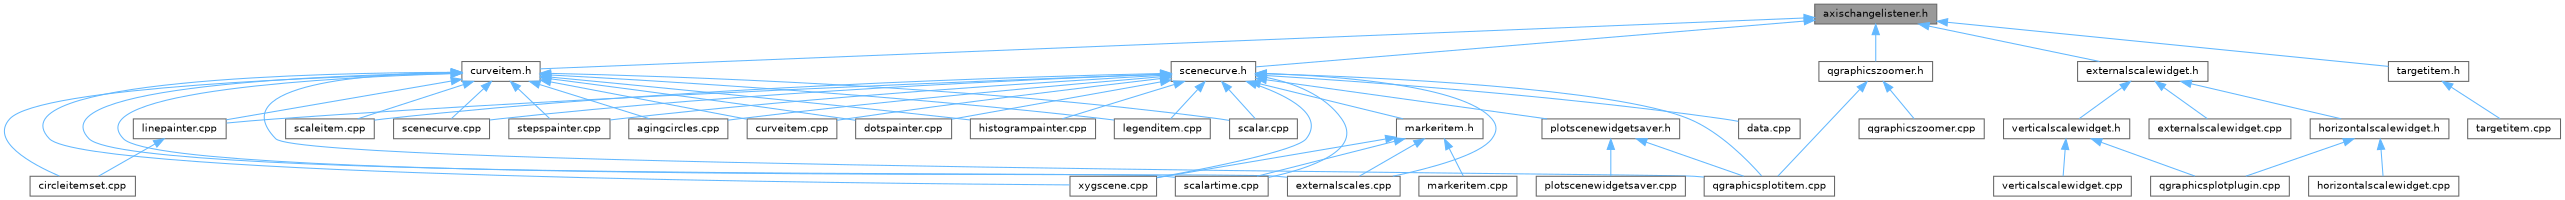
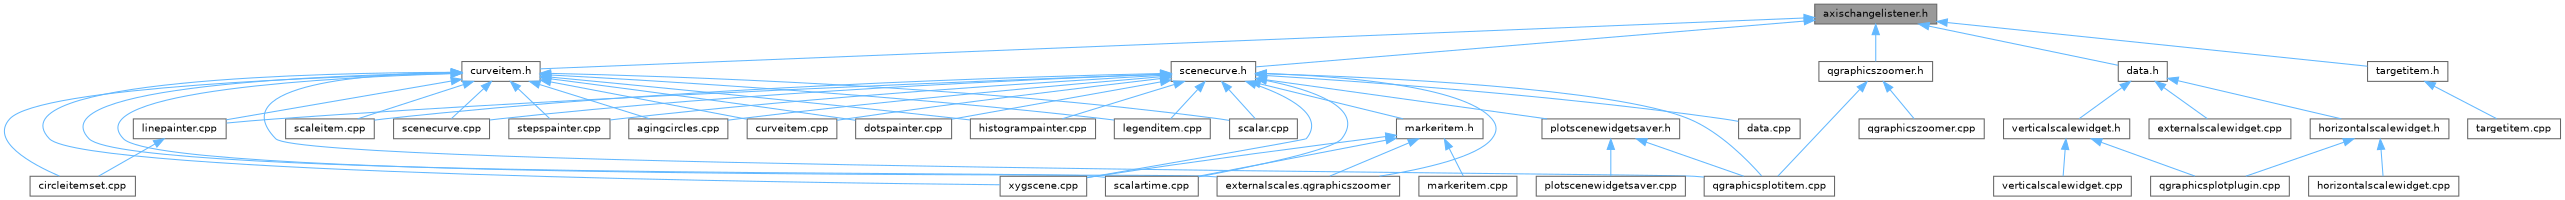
(2143, 71) -> (2143, 71)
(1344, 186) -> (1308, 186)
